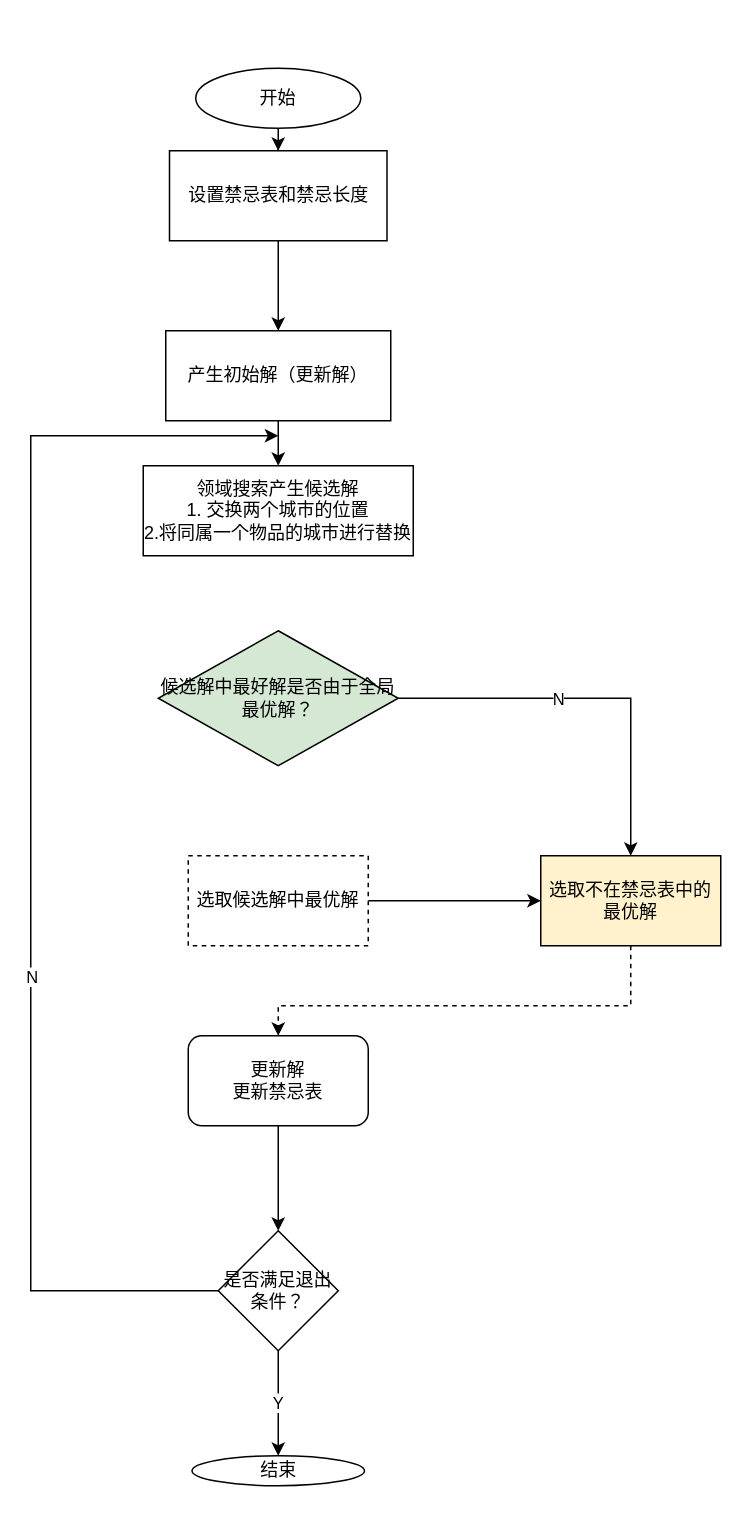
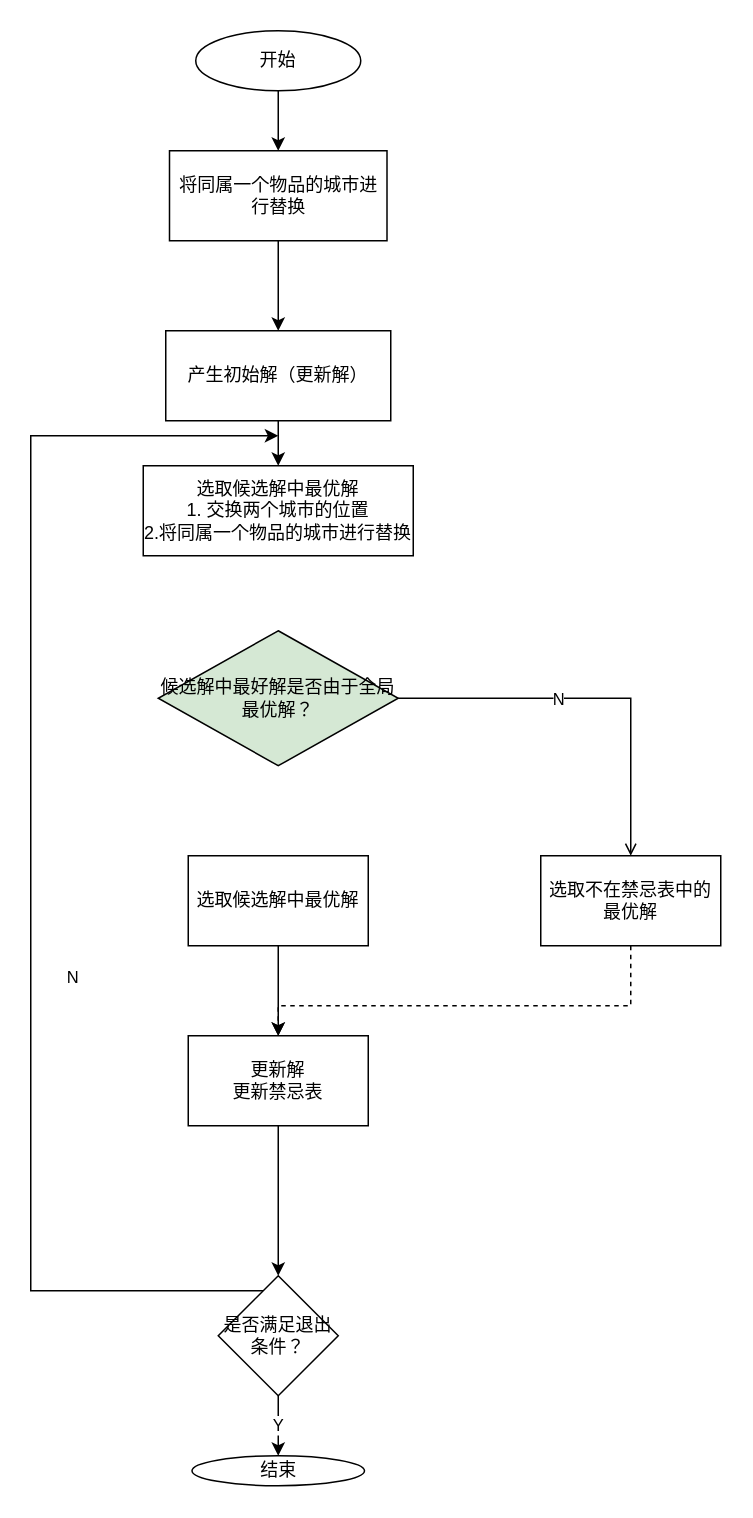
(278, 98) -> (278, 61)
(279, 196) -> (279, 196)
(278, 511) -> (278, 511)
(631, 844) -> (631, 846)
(278, 901) -> (278, 901)
(450, 901) -> (278, 974)
(631, 901) -> (631, 901)
(278, 1081) -> (278, 1081)
(278, 1291) -> (278, 1336)
